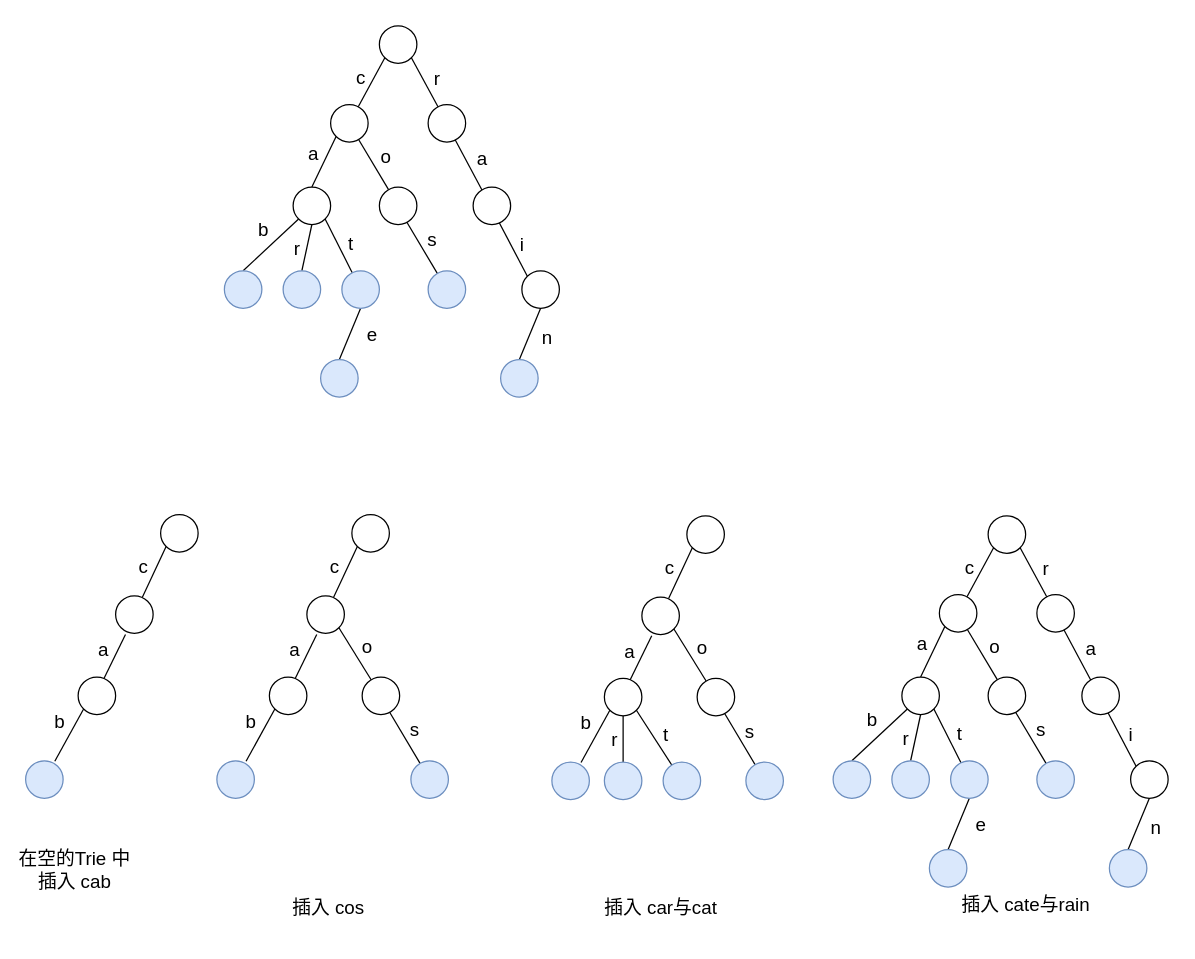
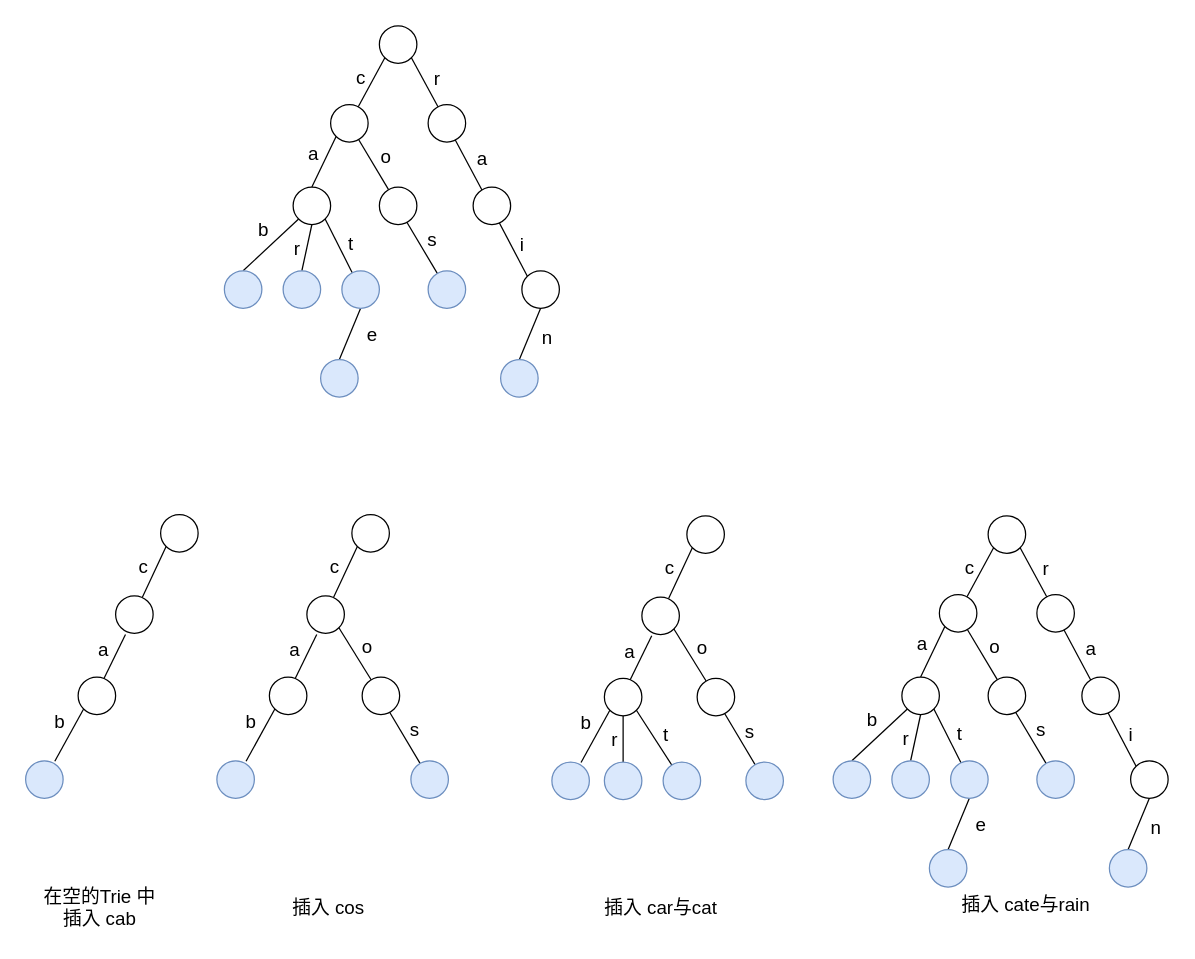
(75, 869) -> (100, 906)
